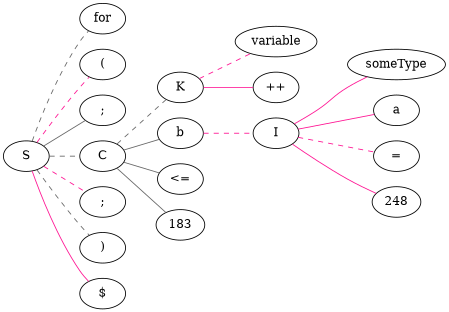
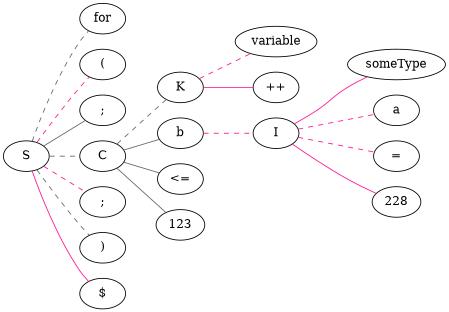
(336, 122) -> (336, 122)
(396, 202) -> (396, 202)
(180, 225) -> (180, 225)
